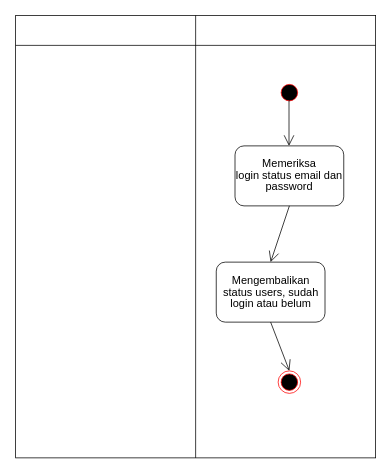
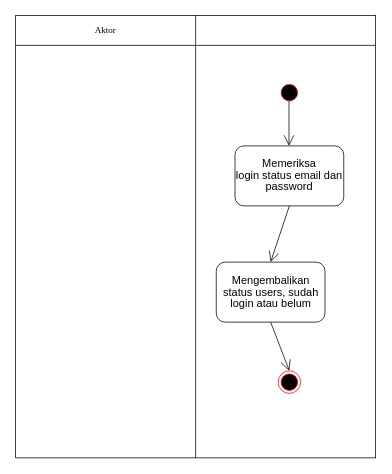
none -> (105, 30)
